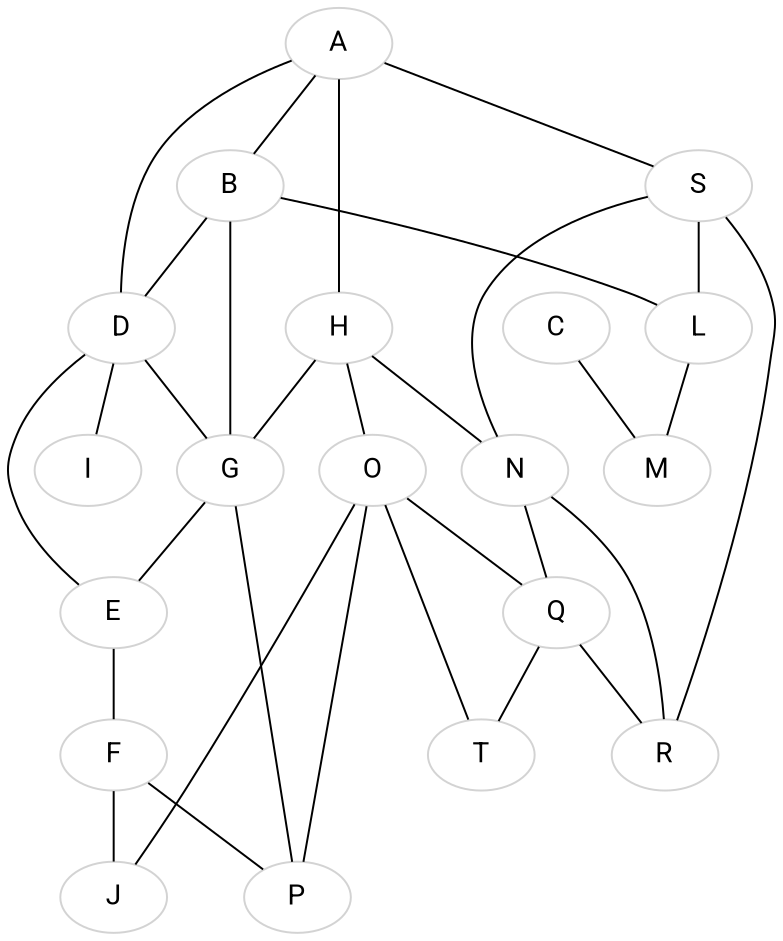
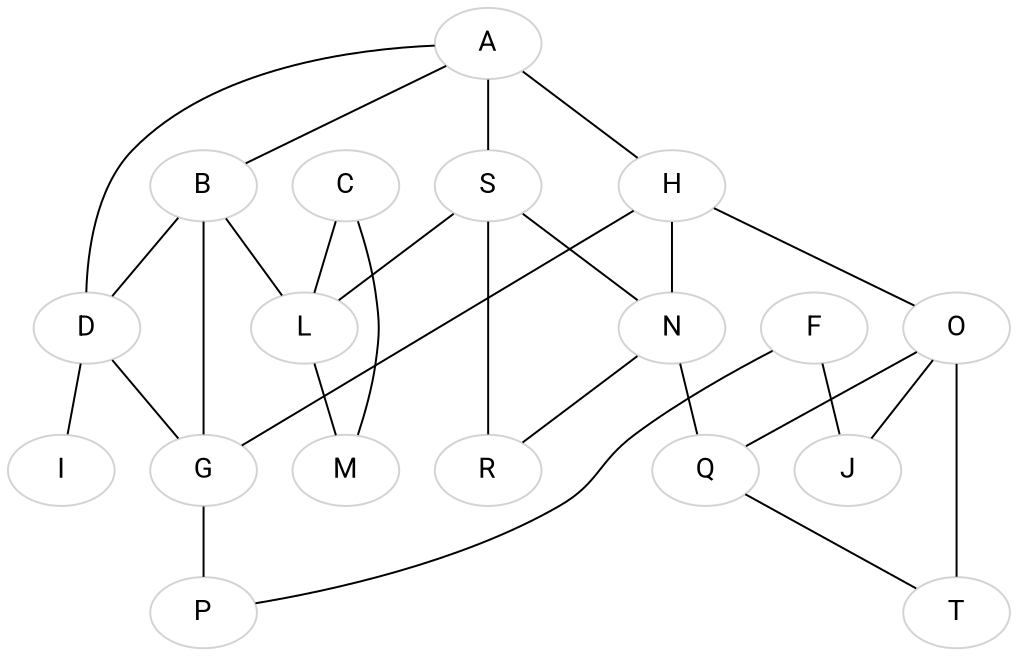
none -> (325, 257)
(114, 613) -> none
(335, 684) -> none
(611, 684) -> none
